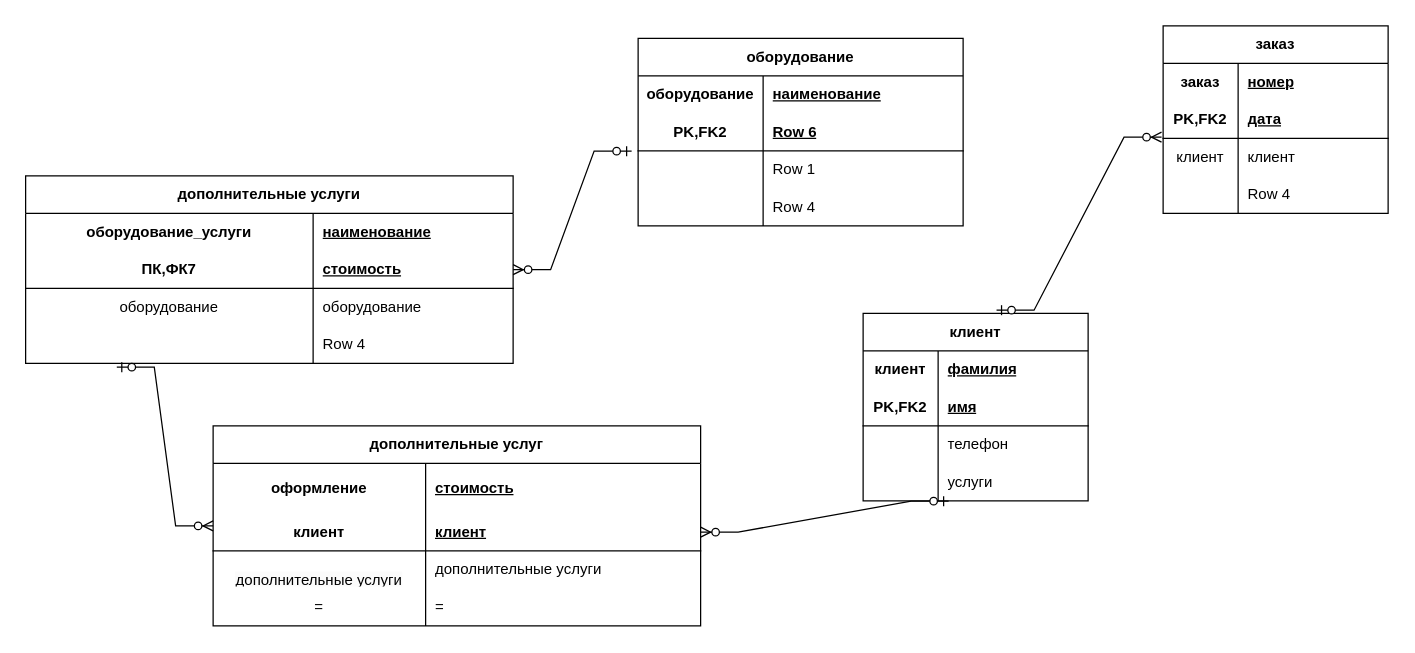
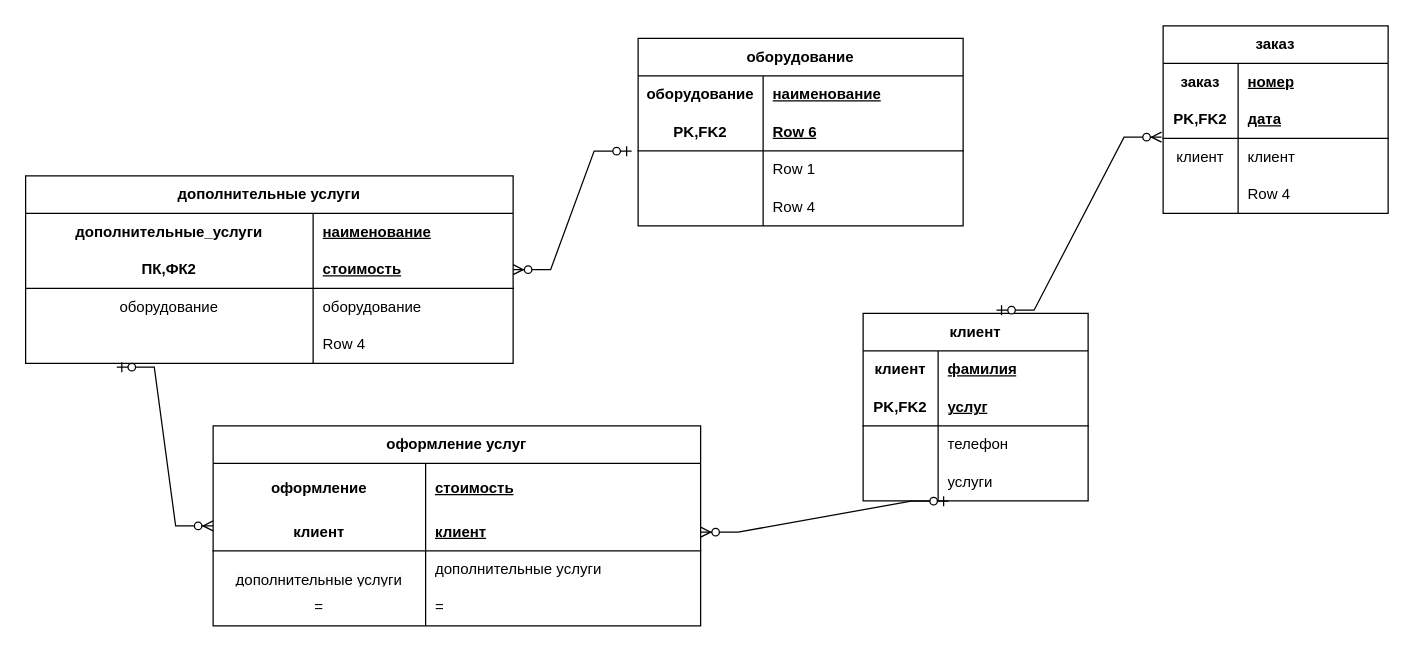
(169, 232) -> (169, 232)
(169, 269) -> (169, 269)
(961, 407) -> (969, 407)
(457, 444) -> (457, 444)
